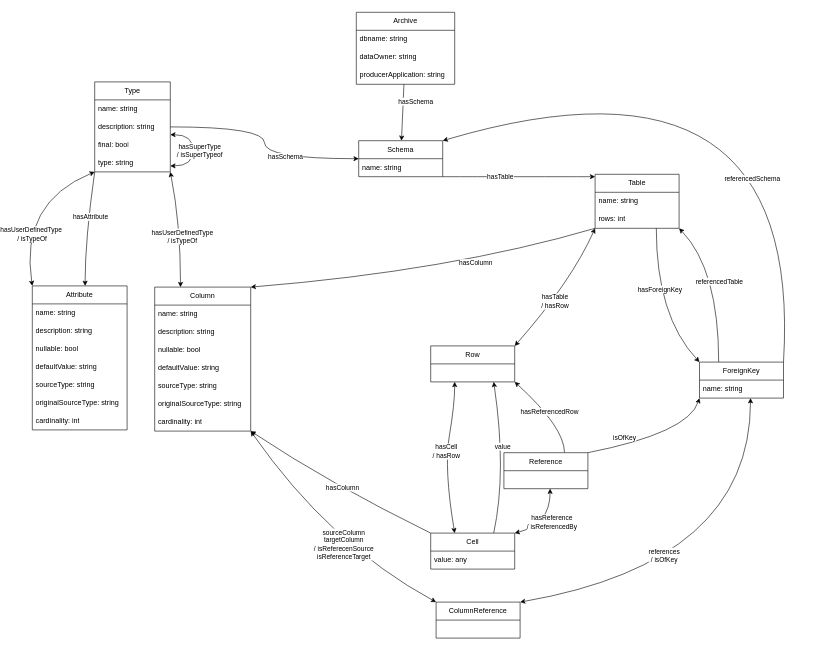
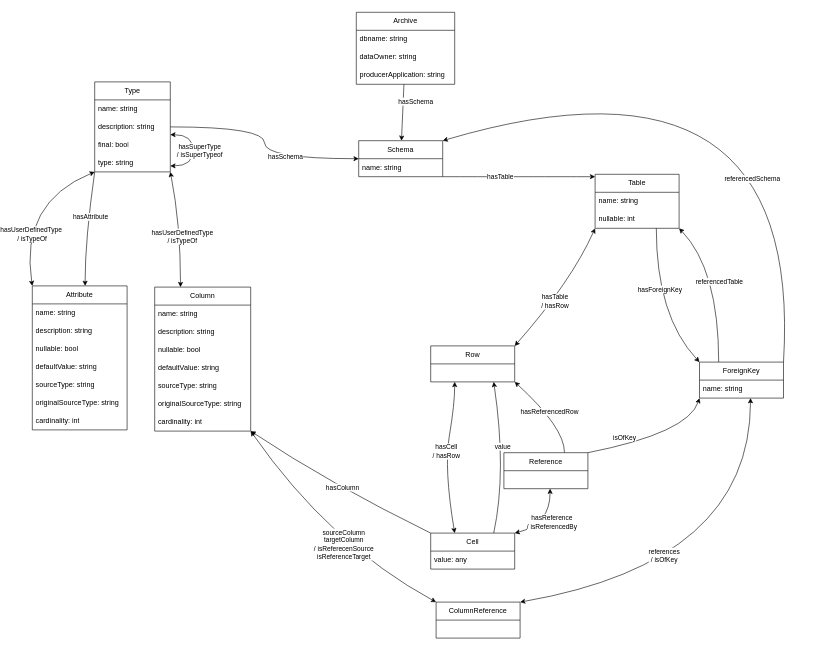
(614, 219) -> (619, 219)
(425, 266) -> none
